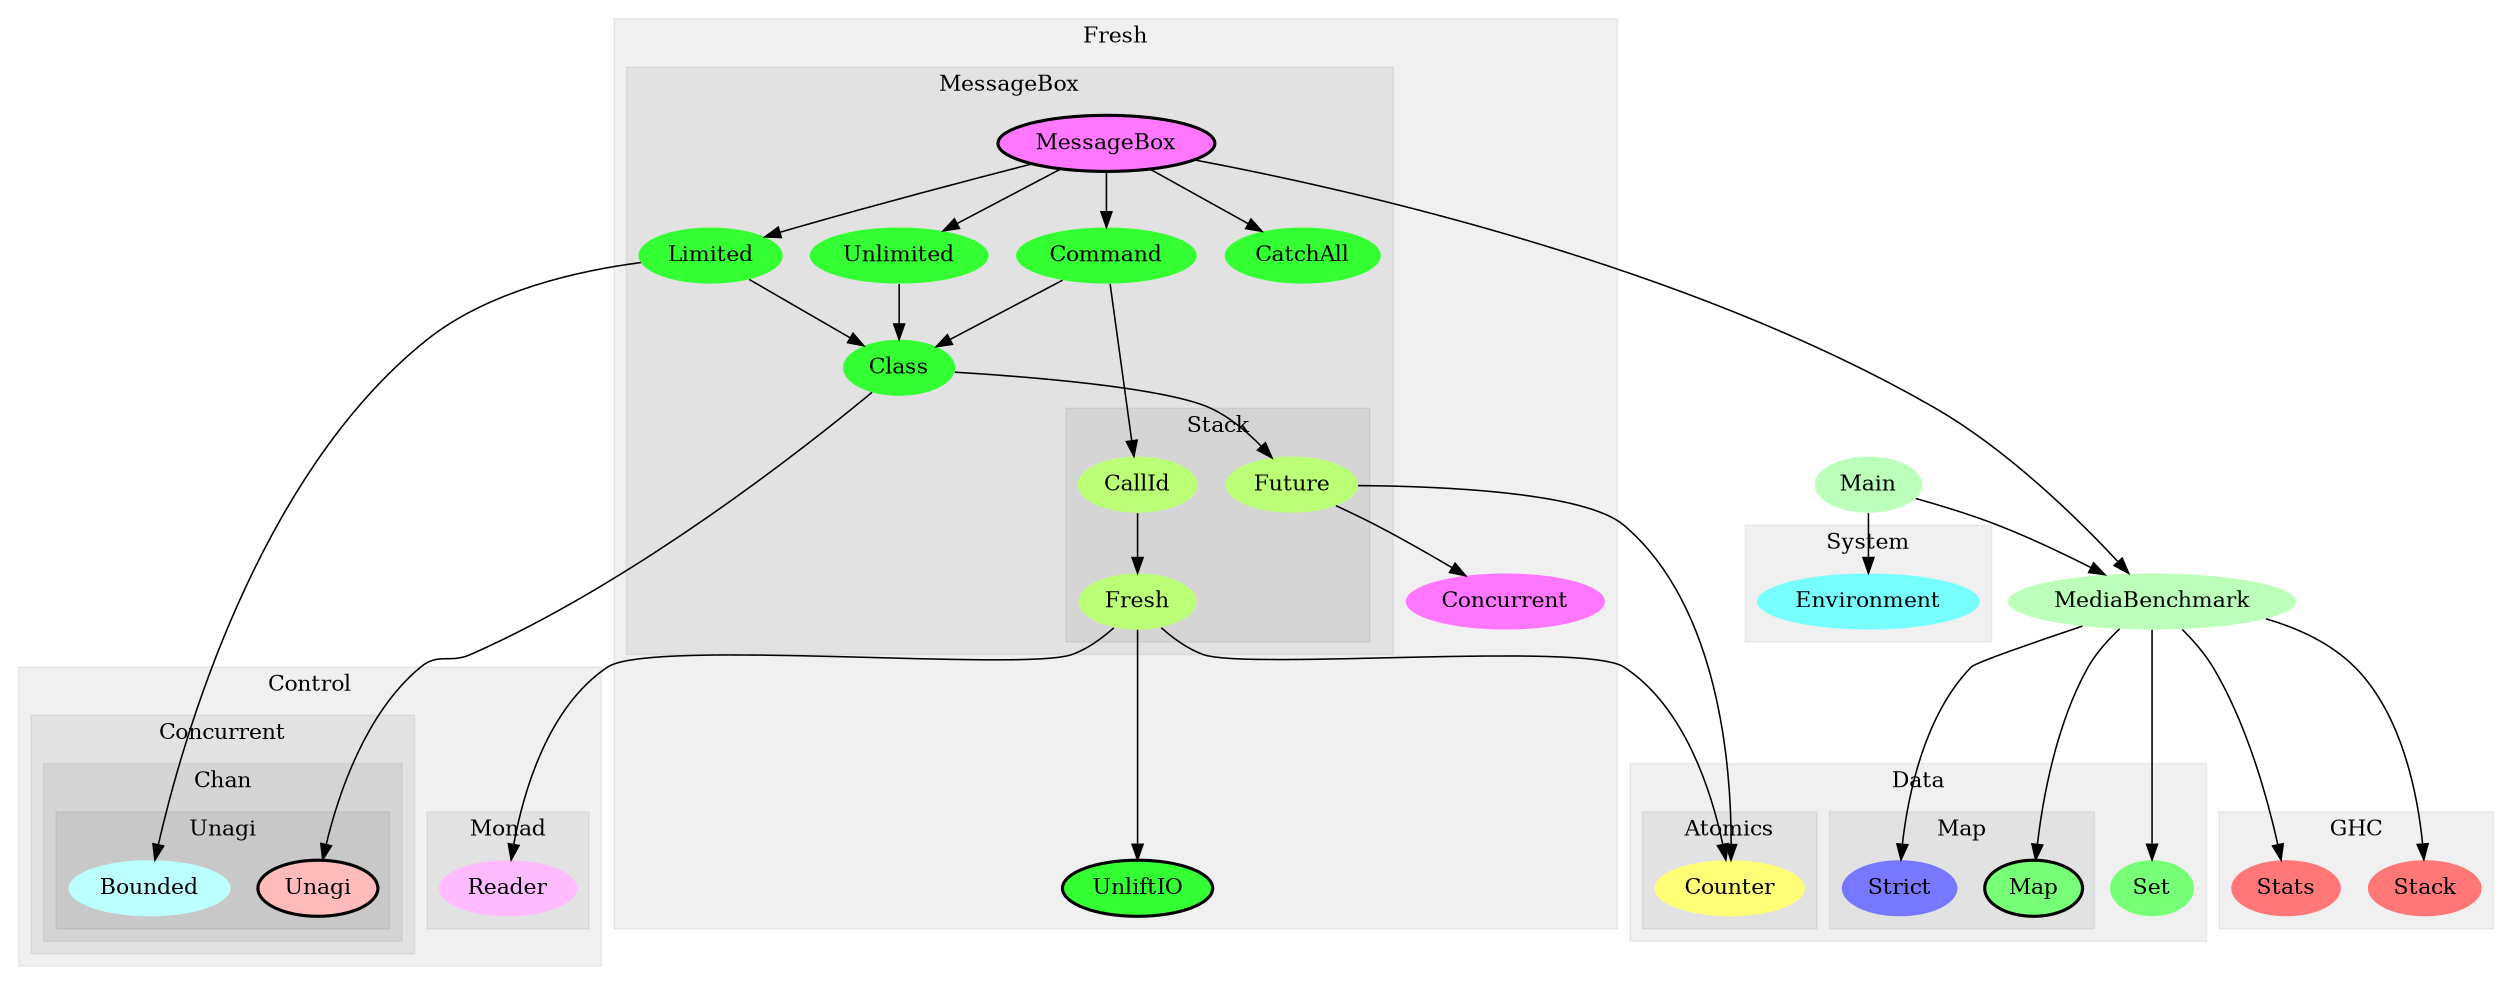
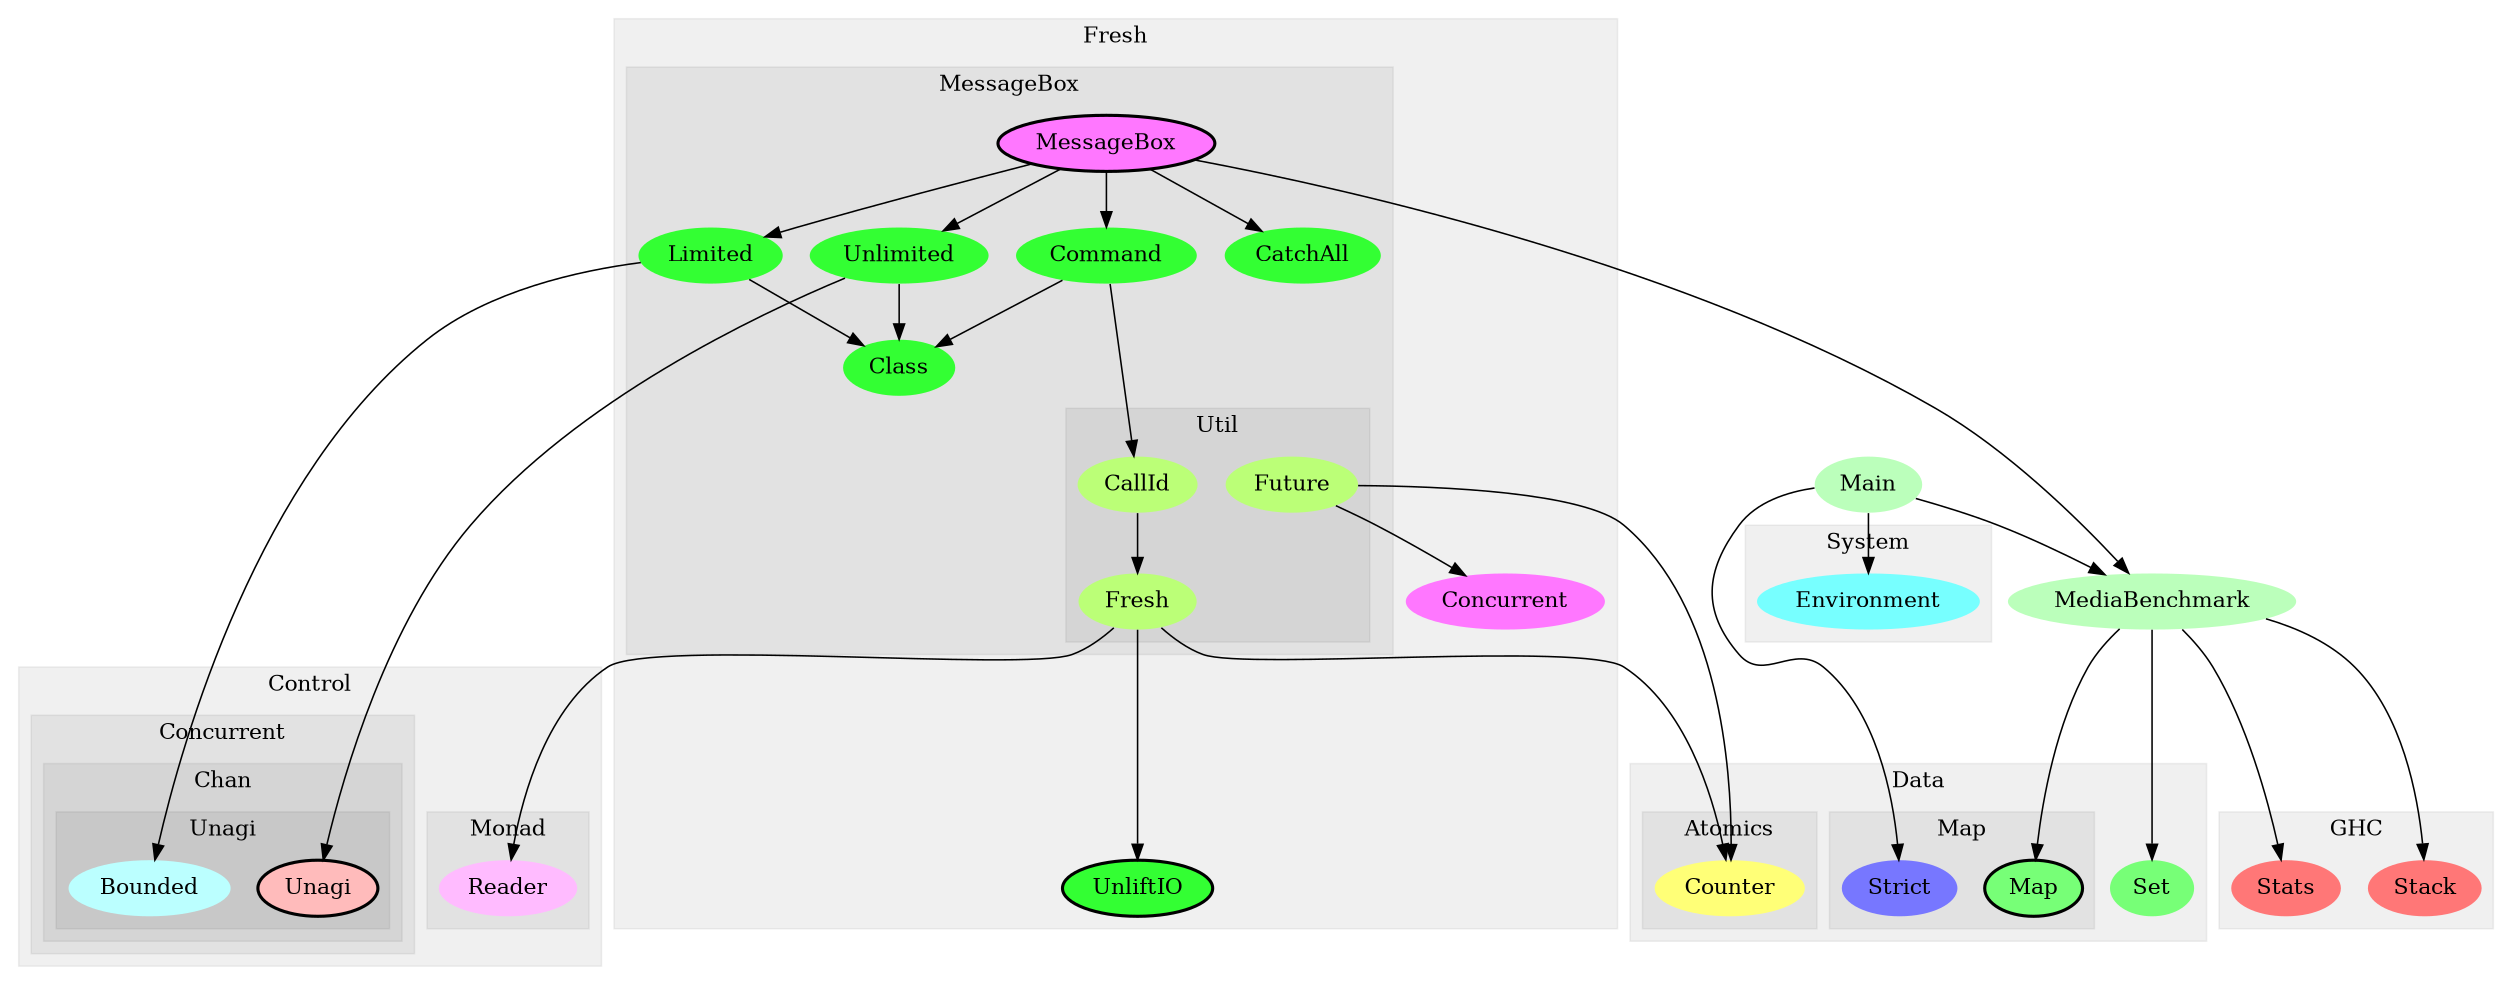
(1107, 386) -> none
(1218, 426) -> (1218, 426)
(570, 603) -> (505, 489)
(1949, 697) -> (1765, 665)
